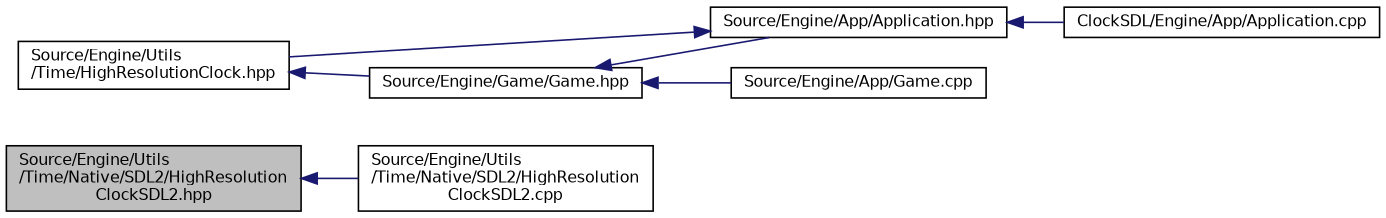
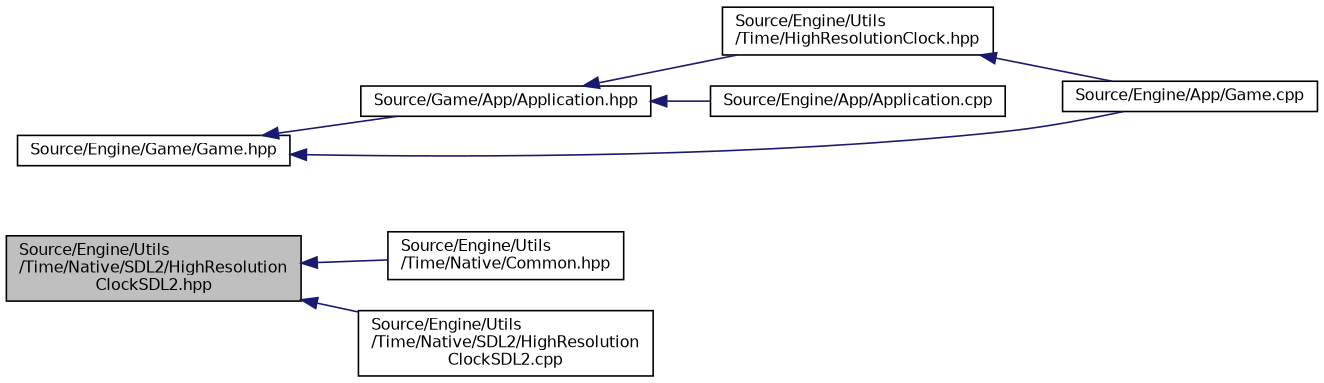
(859, 22) -> (506, 101)
(1222, 22) -> (858, 101)
(337, 74) -> (1054, 70)
none -> (506, 256)
